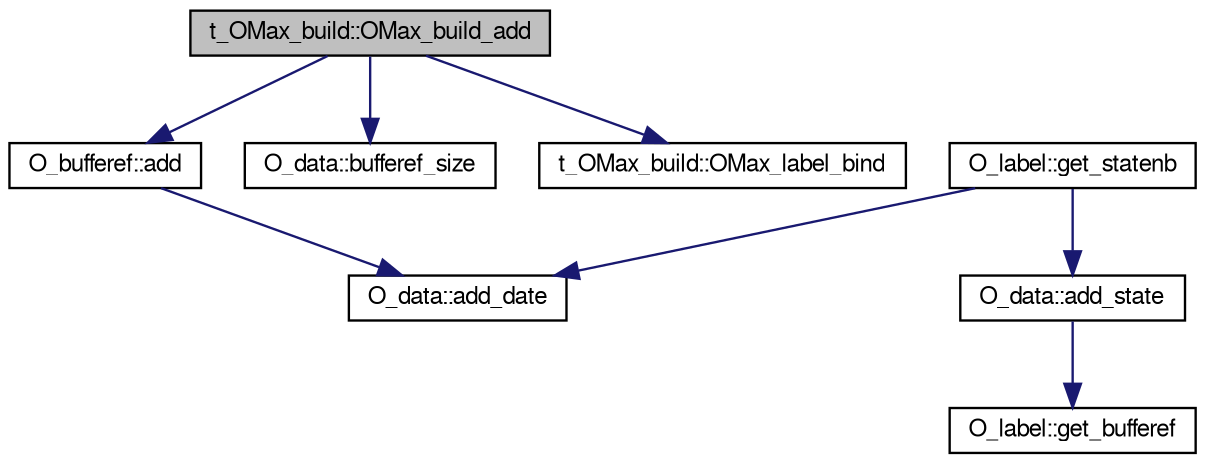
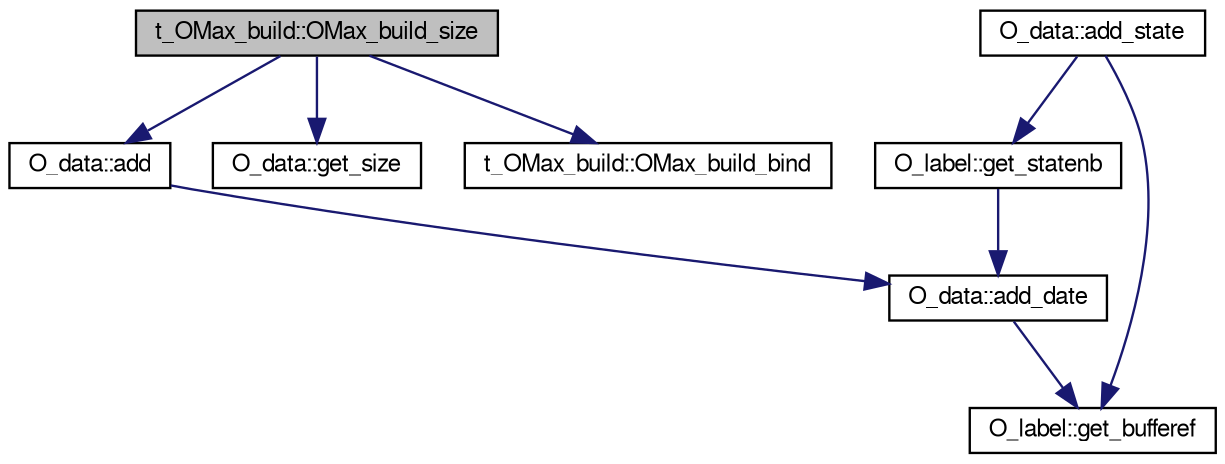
(370, 33) -> (317, 33)
(105, 166) -> (90, 166)
(370, 166) -> (317, 166)
(723, 166) -> (648, 166)
(1073, 220) -> (1052, 90)
none -> (1038, 355)
